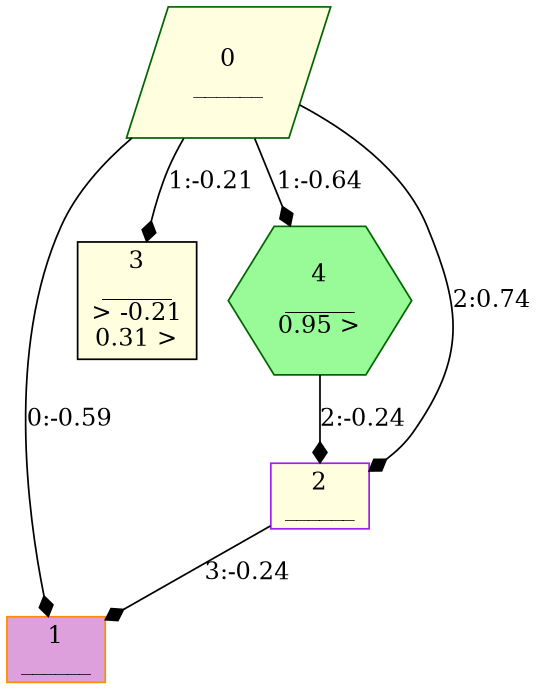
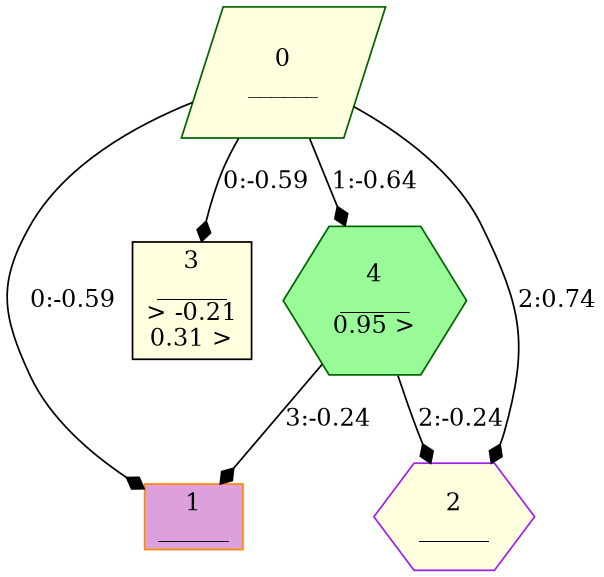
(211, 182) -> (266, 182)
(320, 496) -> (454, 517)
(197, 568) -> (278, 416)
